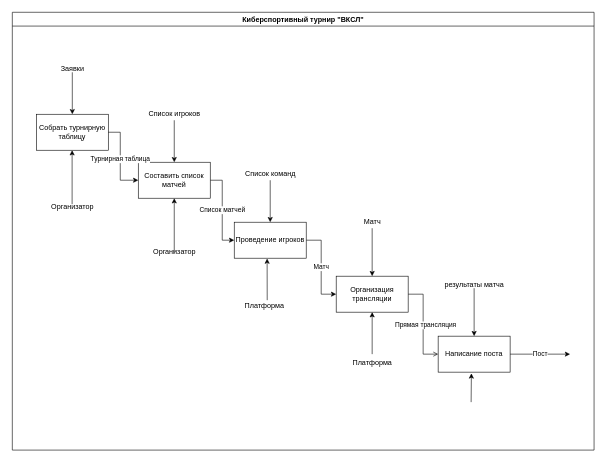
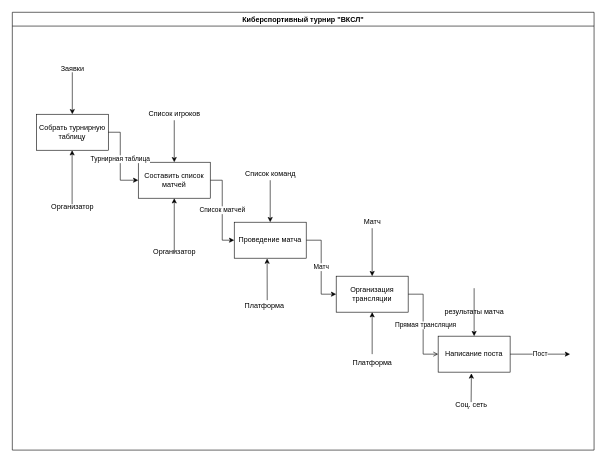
(270, 240) -> (270, 240)
(474, 285) -> (474, 312)
none -> (471, 405)
